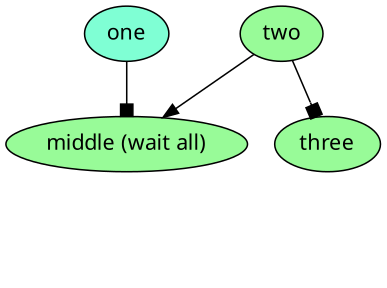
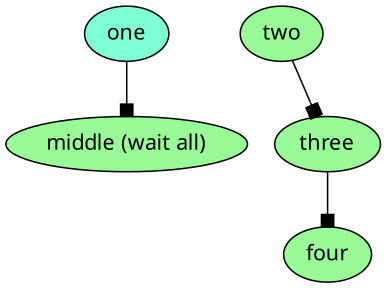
(215, 81) -> none
none -> (328, 255)
